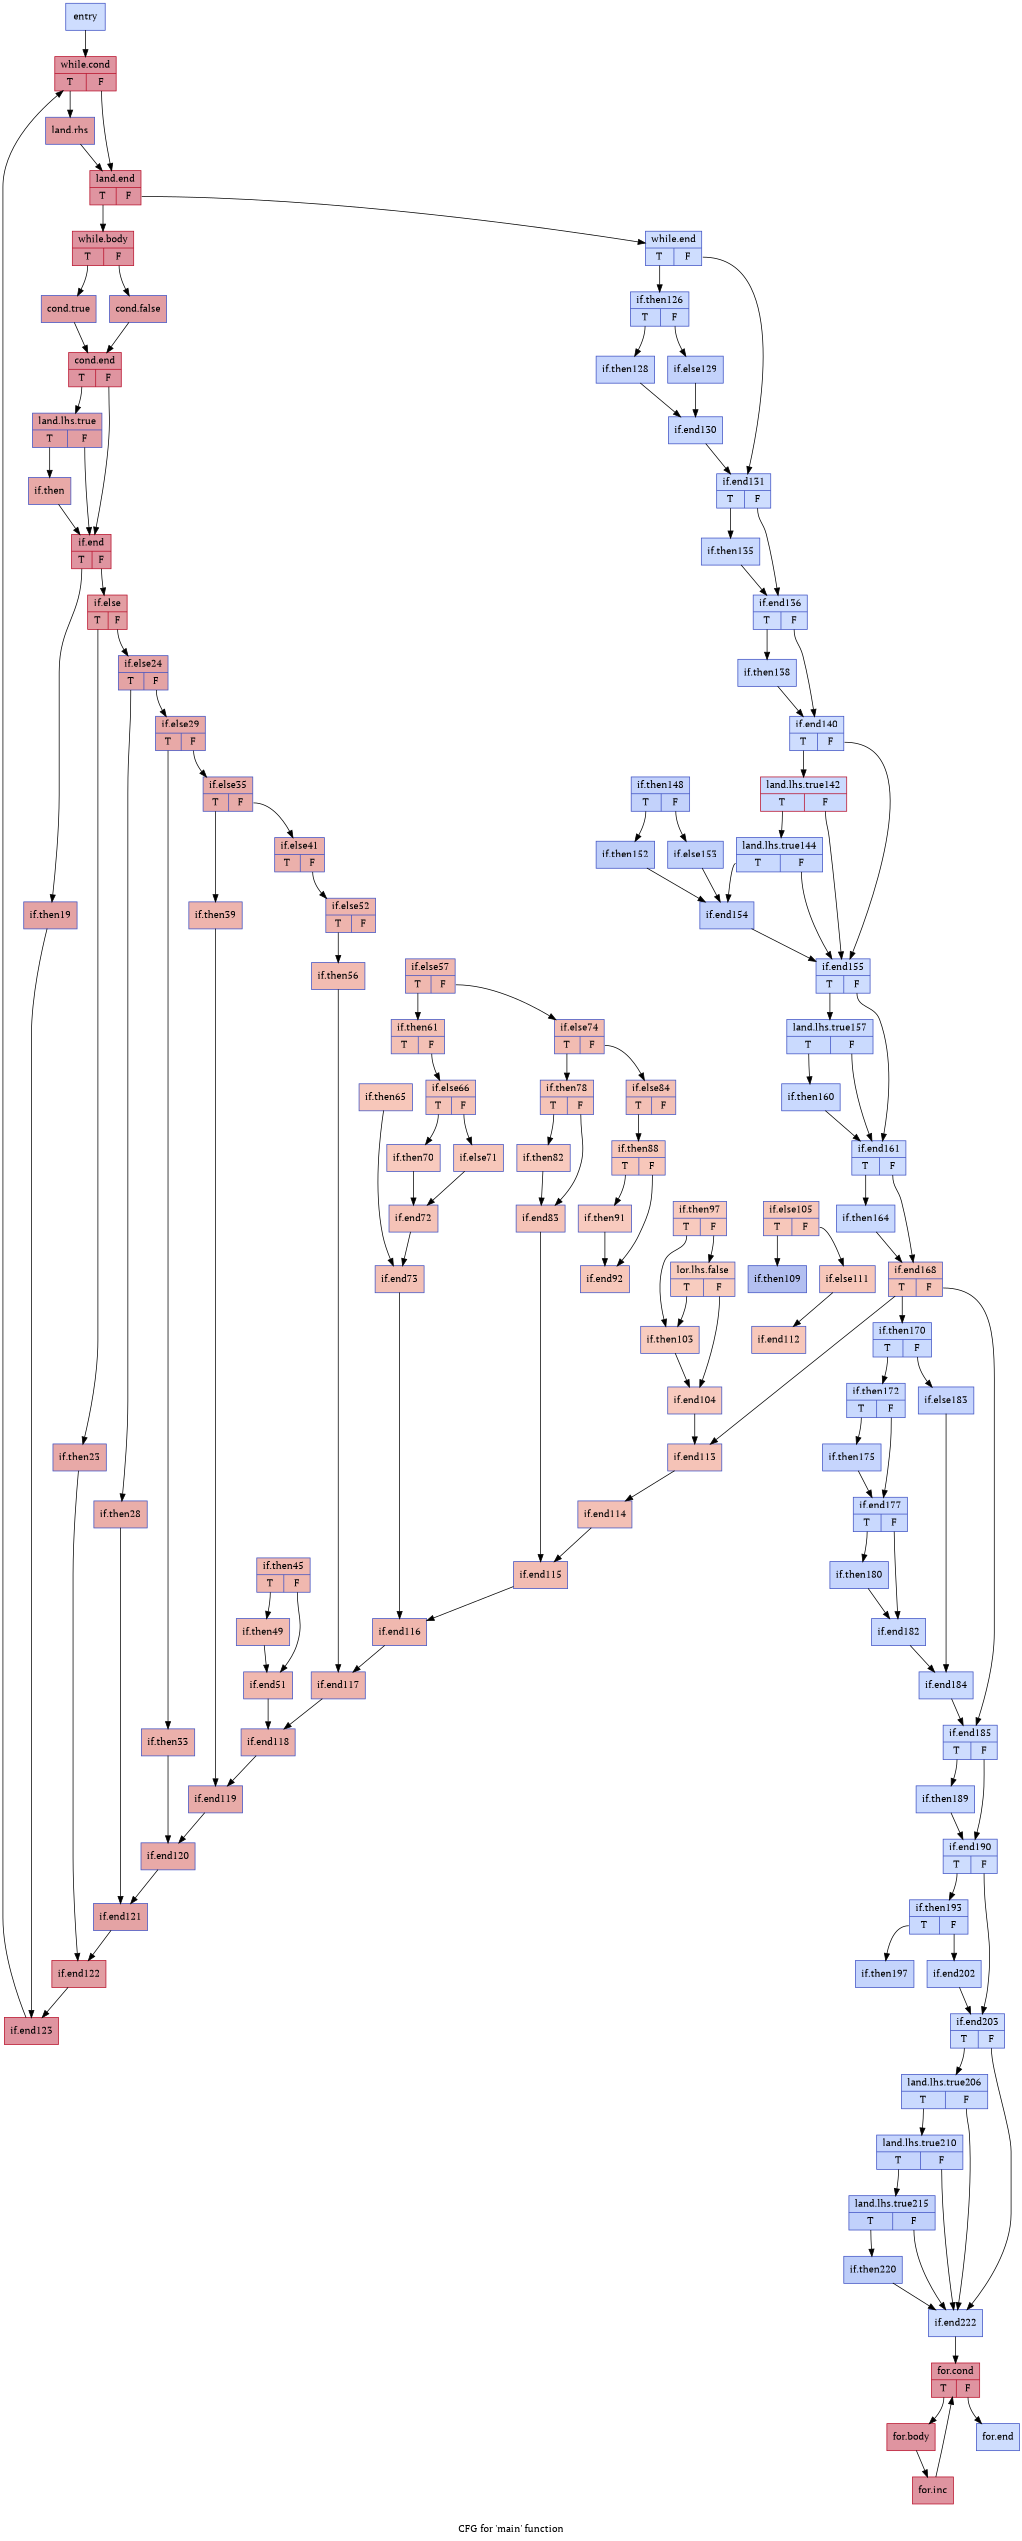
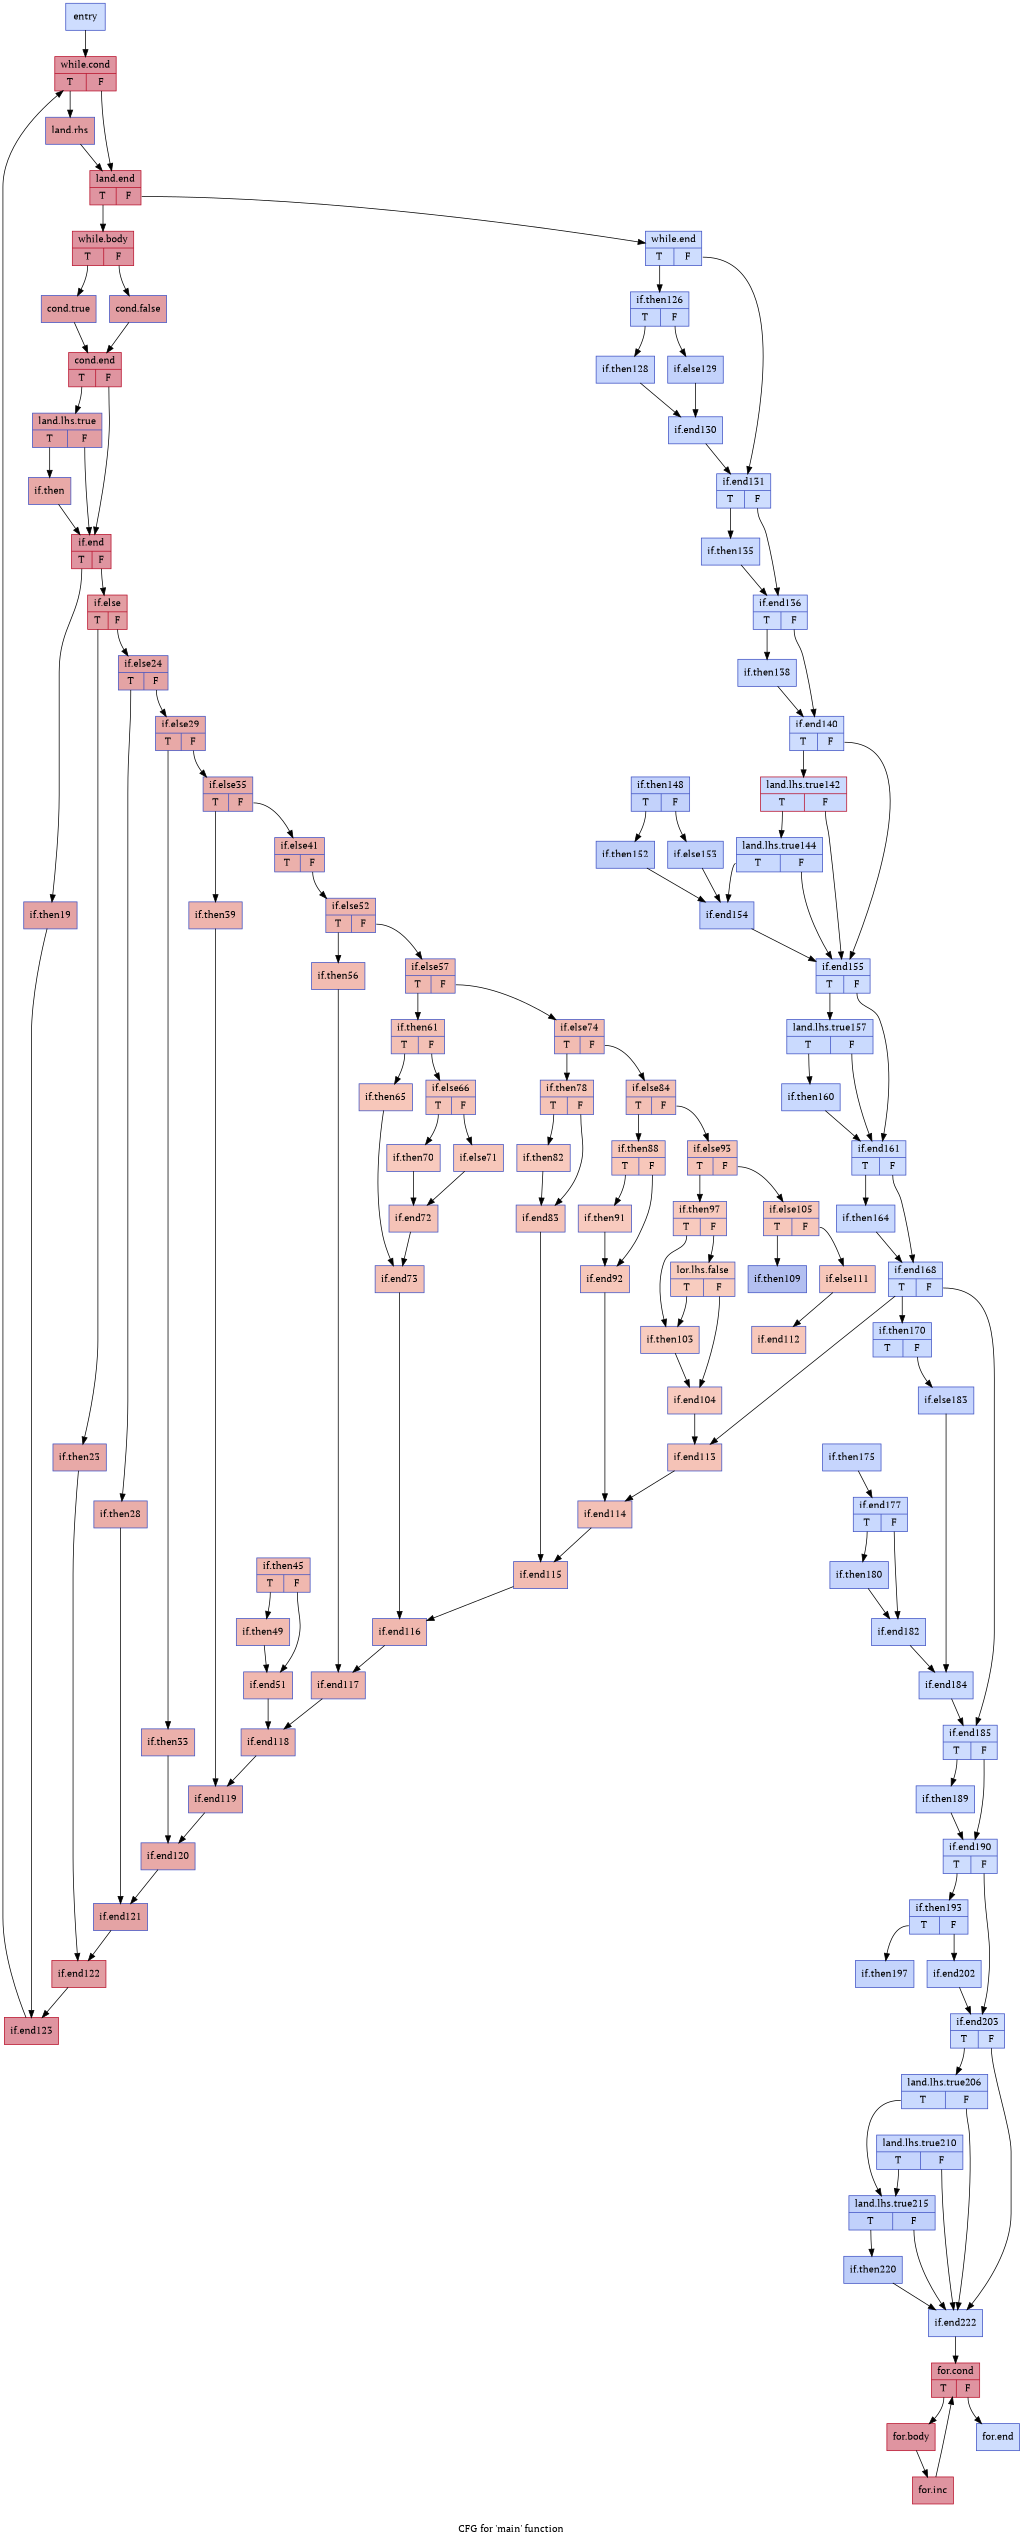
none -> (400, 933)
none -> (403, 1066)
none -> (712, 1158)
(915, 1279) -> (915, 1279)
none -> (605, 1393)
(876, 1400) -> none
(923, 2118) -> (867, 2136)
